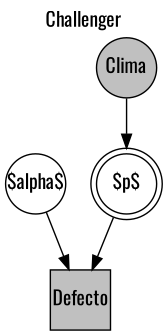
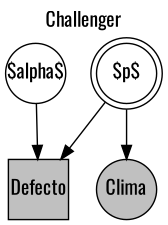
(127, 116) -> (127, 127)
